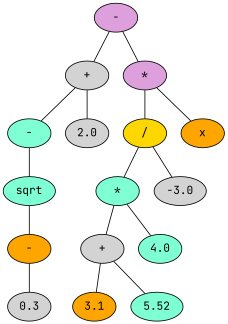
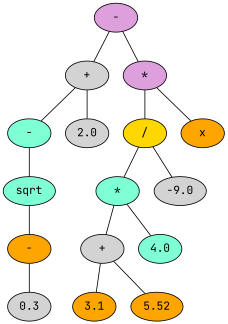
(180, 191) -> (180, 191)
(157, 307) -> (157, 307)
